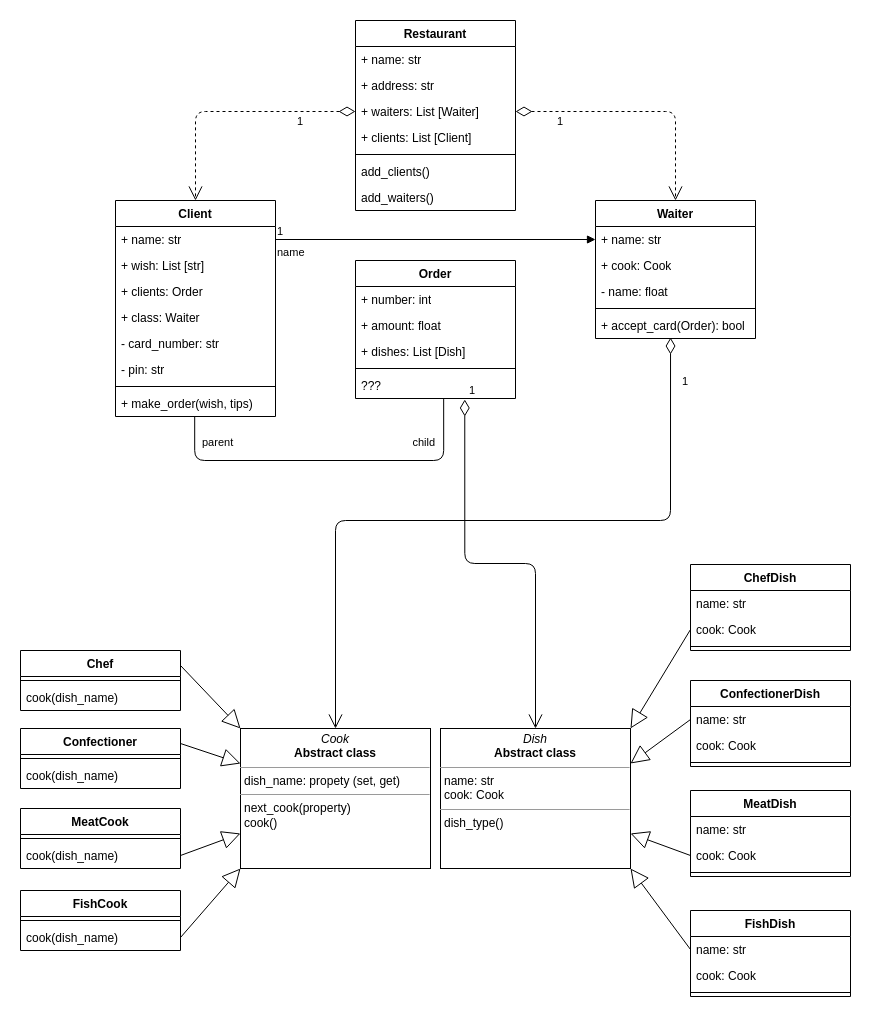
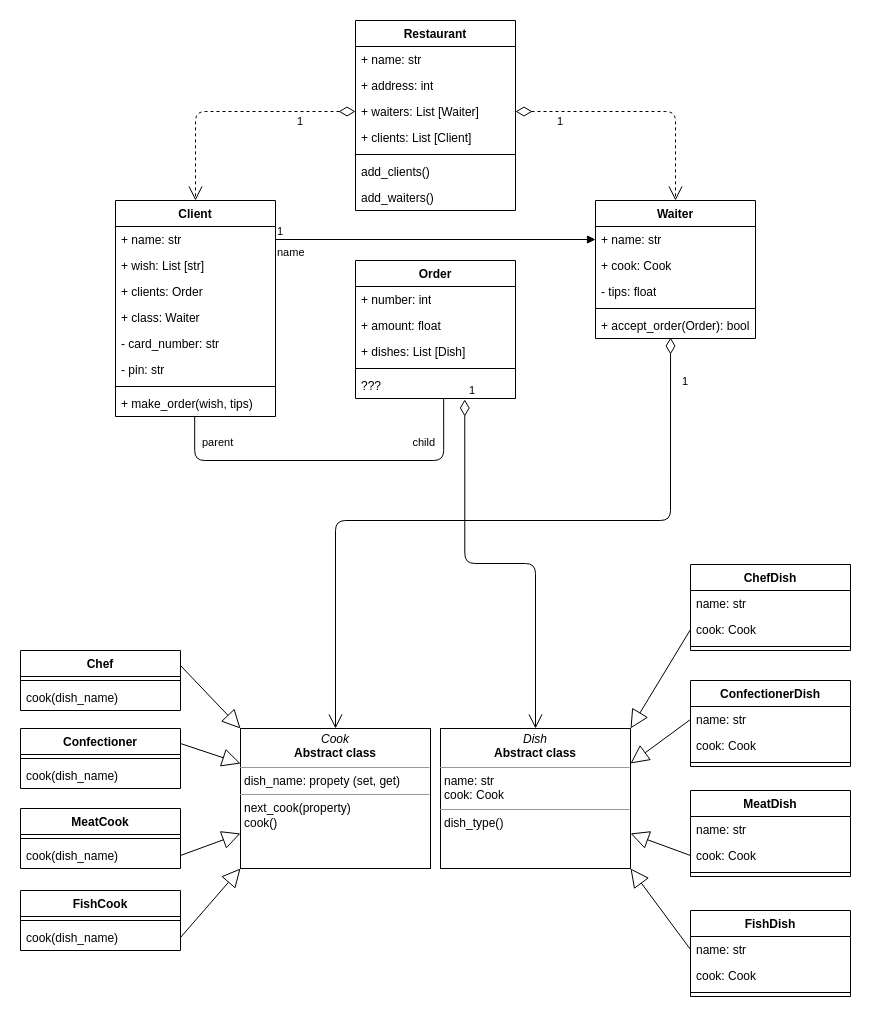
(404, 87) -> (402, 87)
(639, 293) -> (637, 293)
(682, 326) -> (685, 326)
